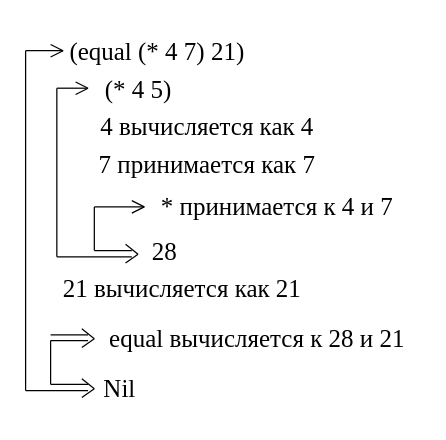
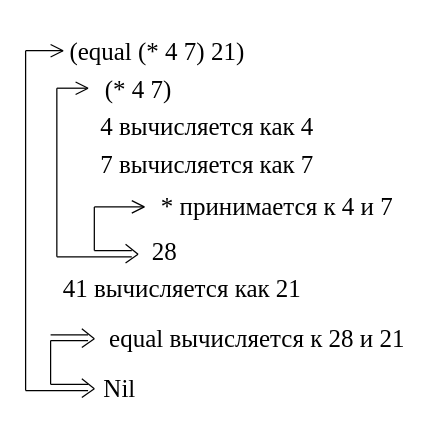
(139, 88) -> (139, 88)
(208, 163) -> (208, 163)
(183, 288) -> (183, 288)
